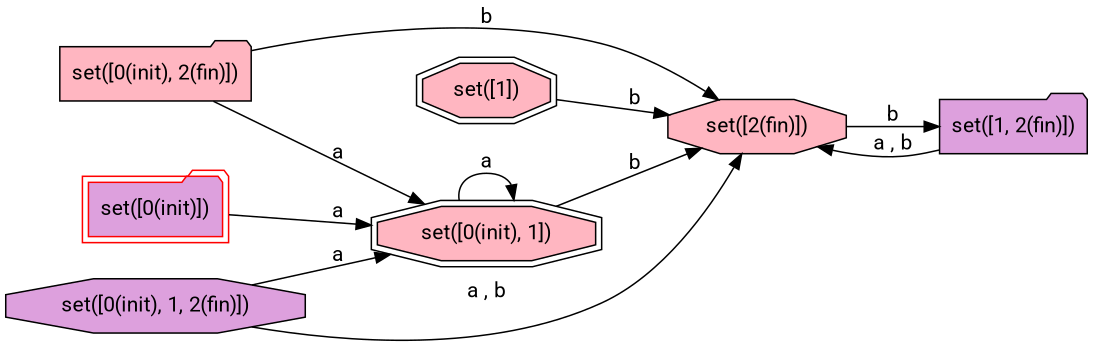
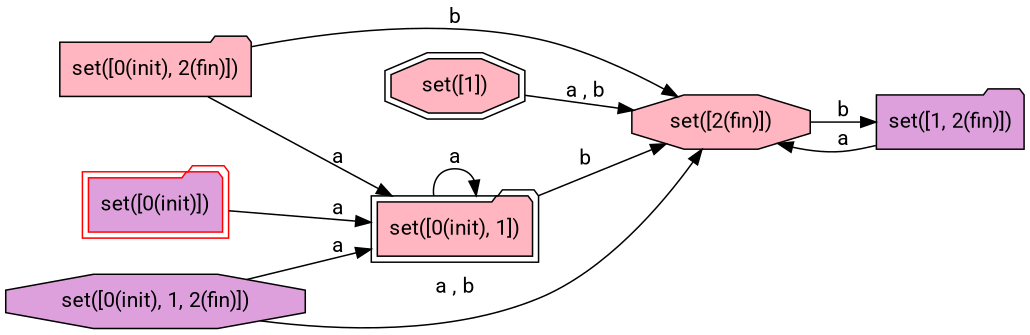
(635, 99) -> (585, 91)
(893, 144) -> (843, 139)
(487, 234) -> (455, 229)
